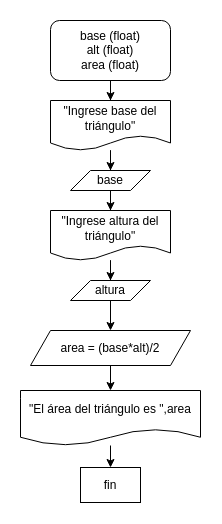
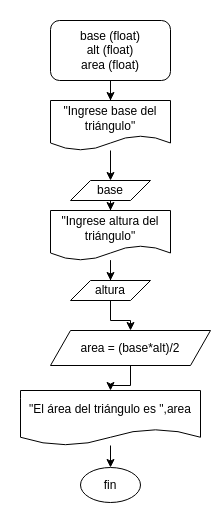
(111, 181) -> (111, 191)
(111, 348) -> (131, 348)
(111, 485) -> (111, 485)
